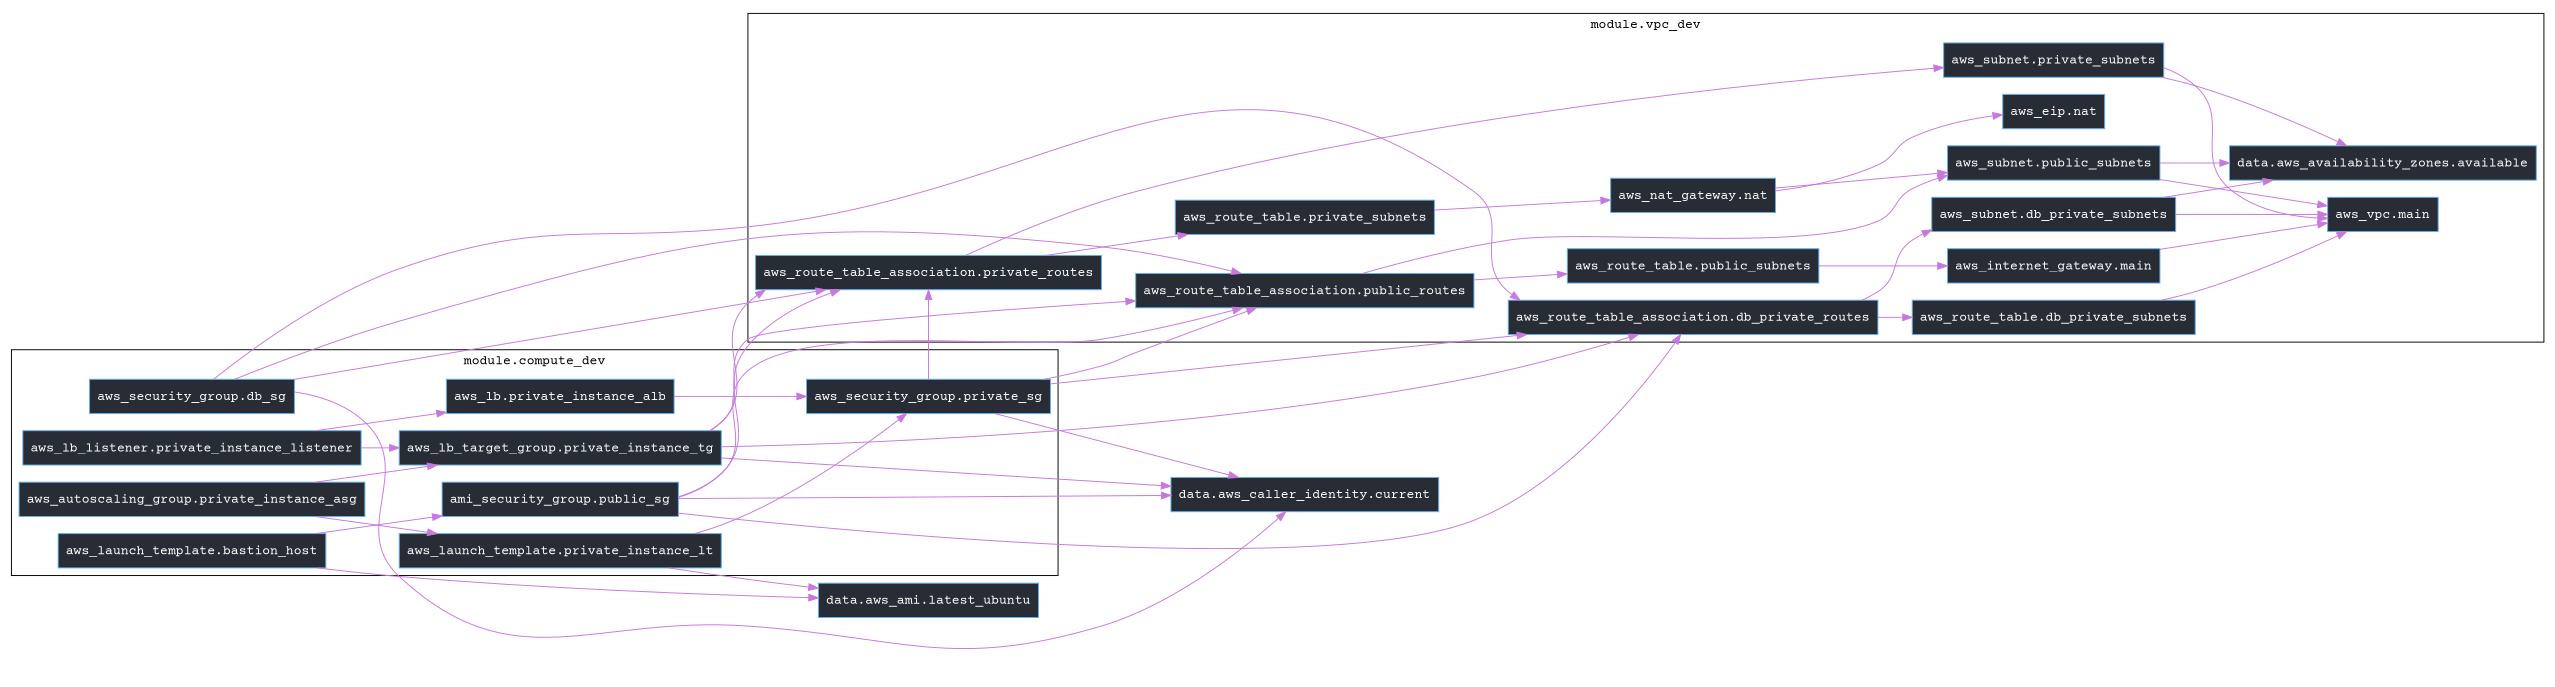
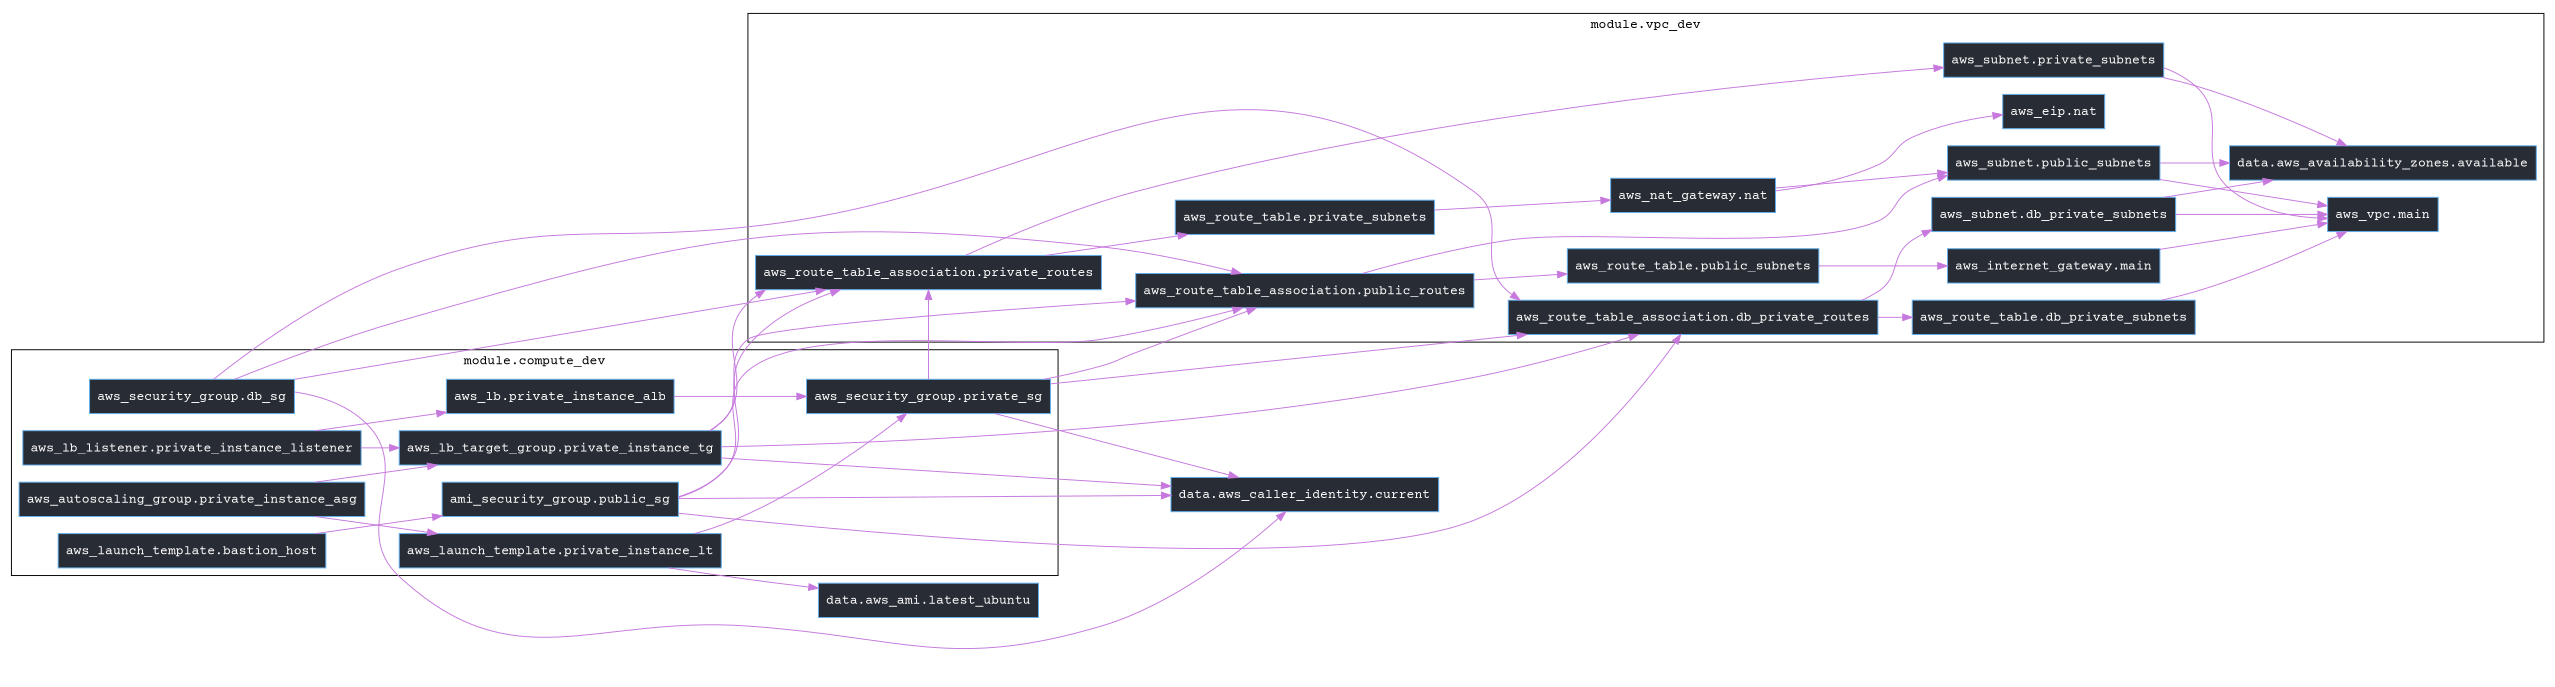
(563, 588) -> none
